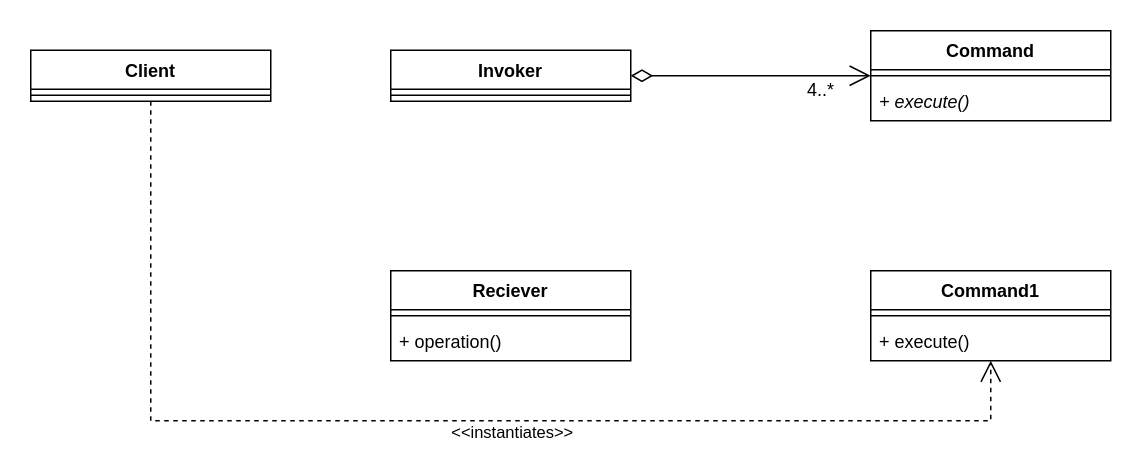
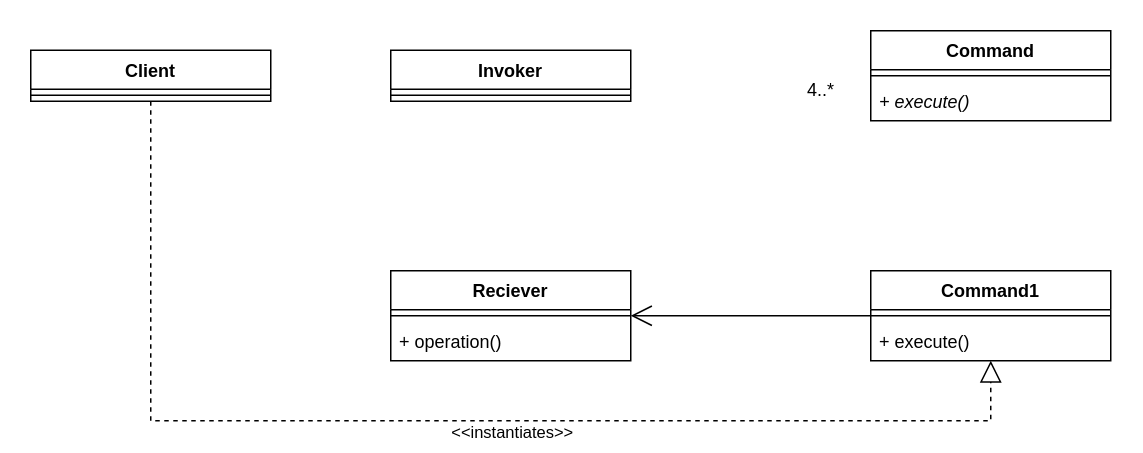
(759, 76) -> none
none -> (751, 316)
(991, 377) -> (991, 383)
